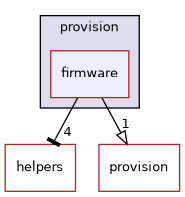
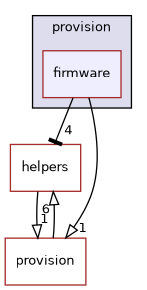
none -> (37, 208)
none -> (54, 221)
